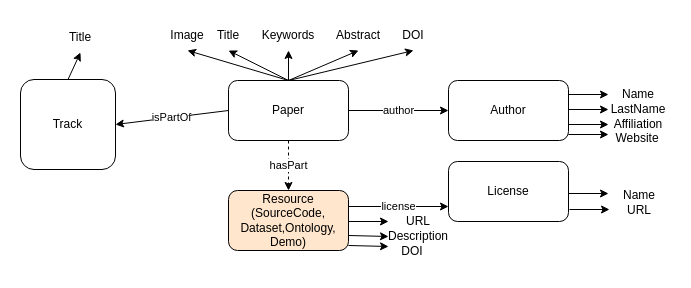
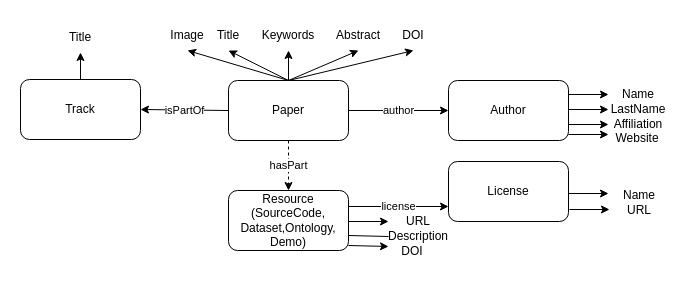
(68, 125) -> (81, 110)
(289, 221) -> (289, 221)
(380, 236) -> (382, 236)
